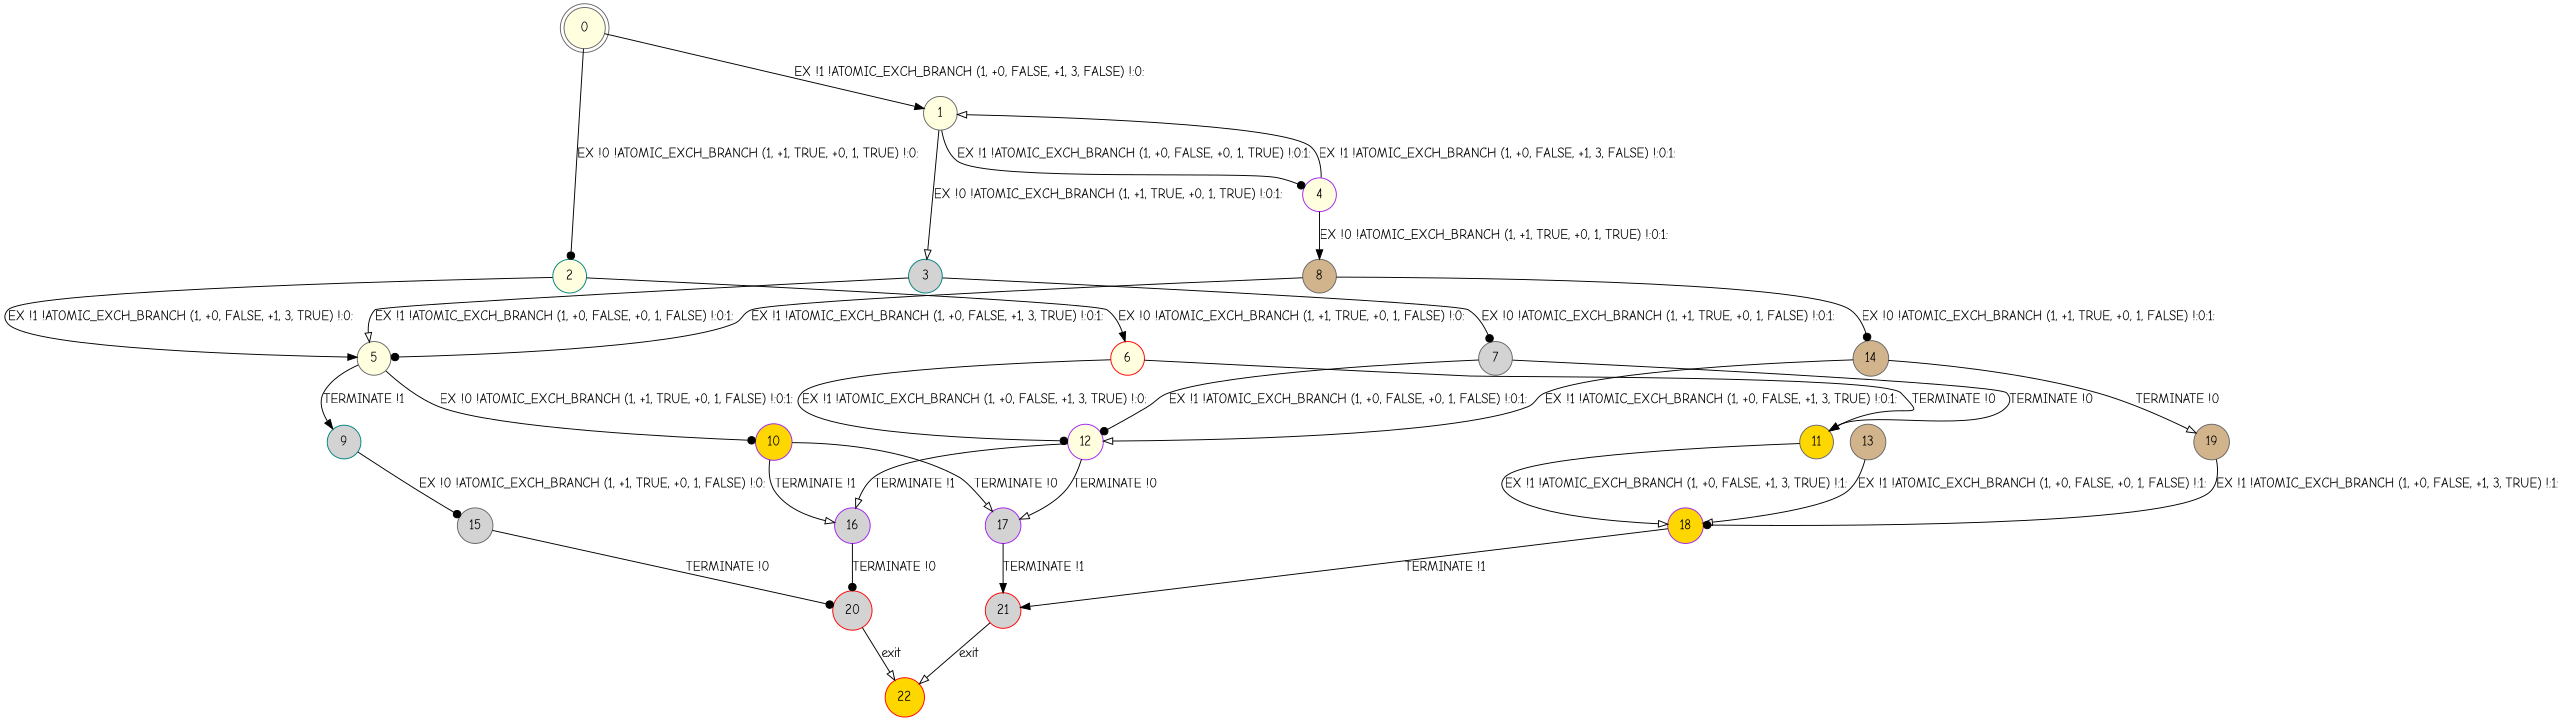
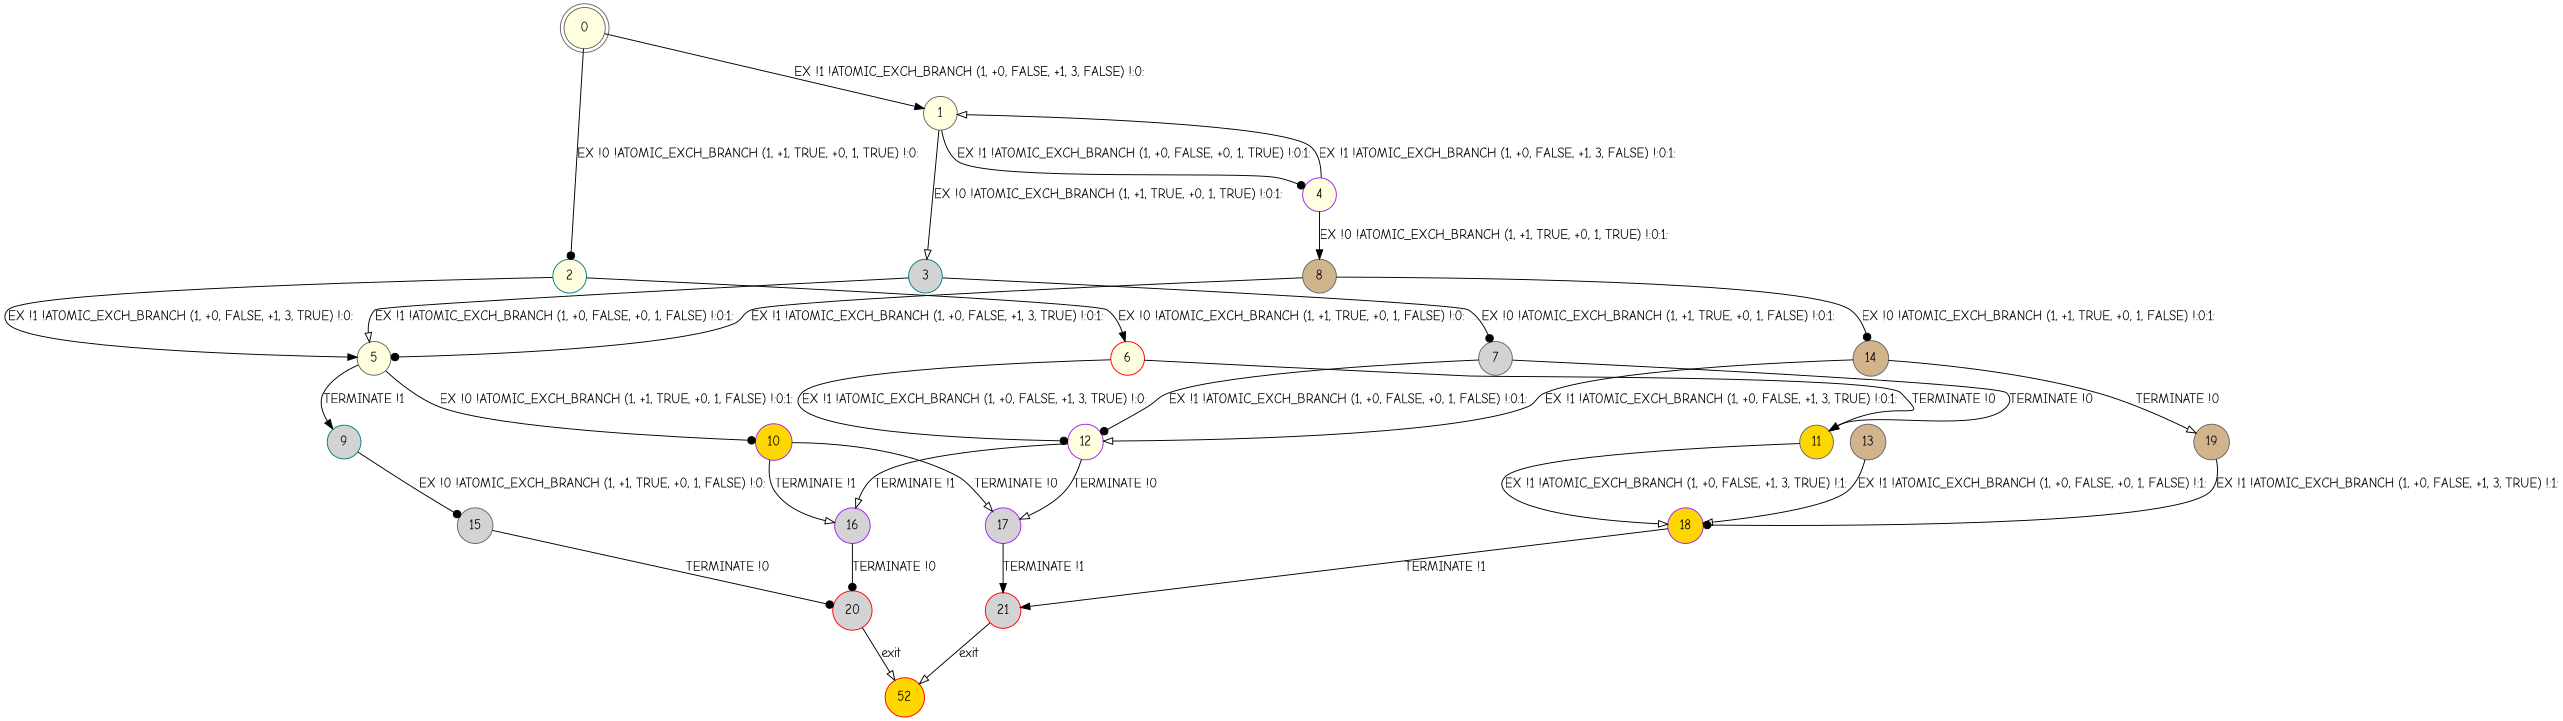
(905, 697) -> (905, 697)
